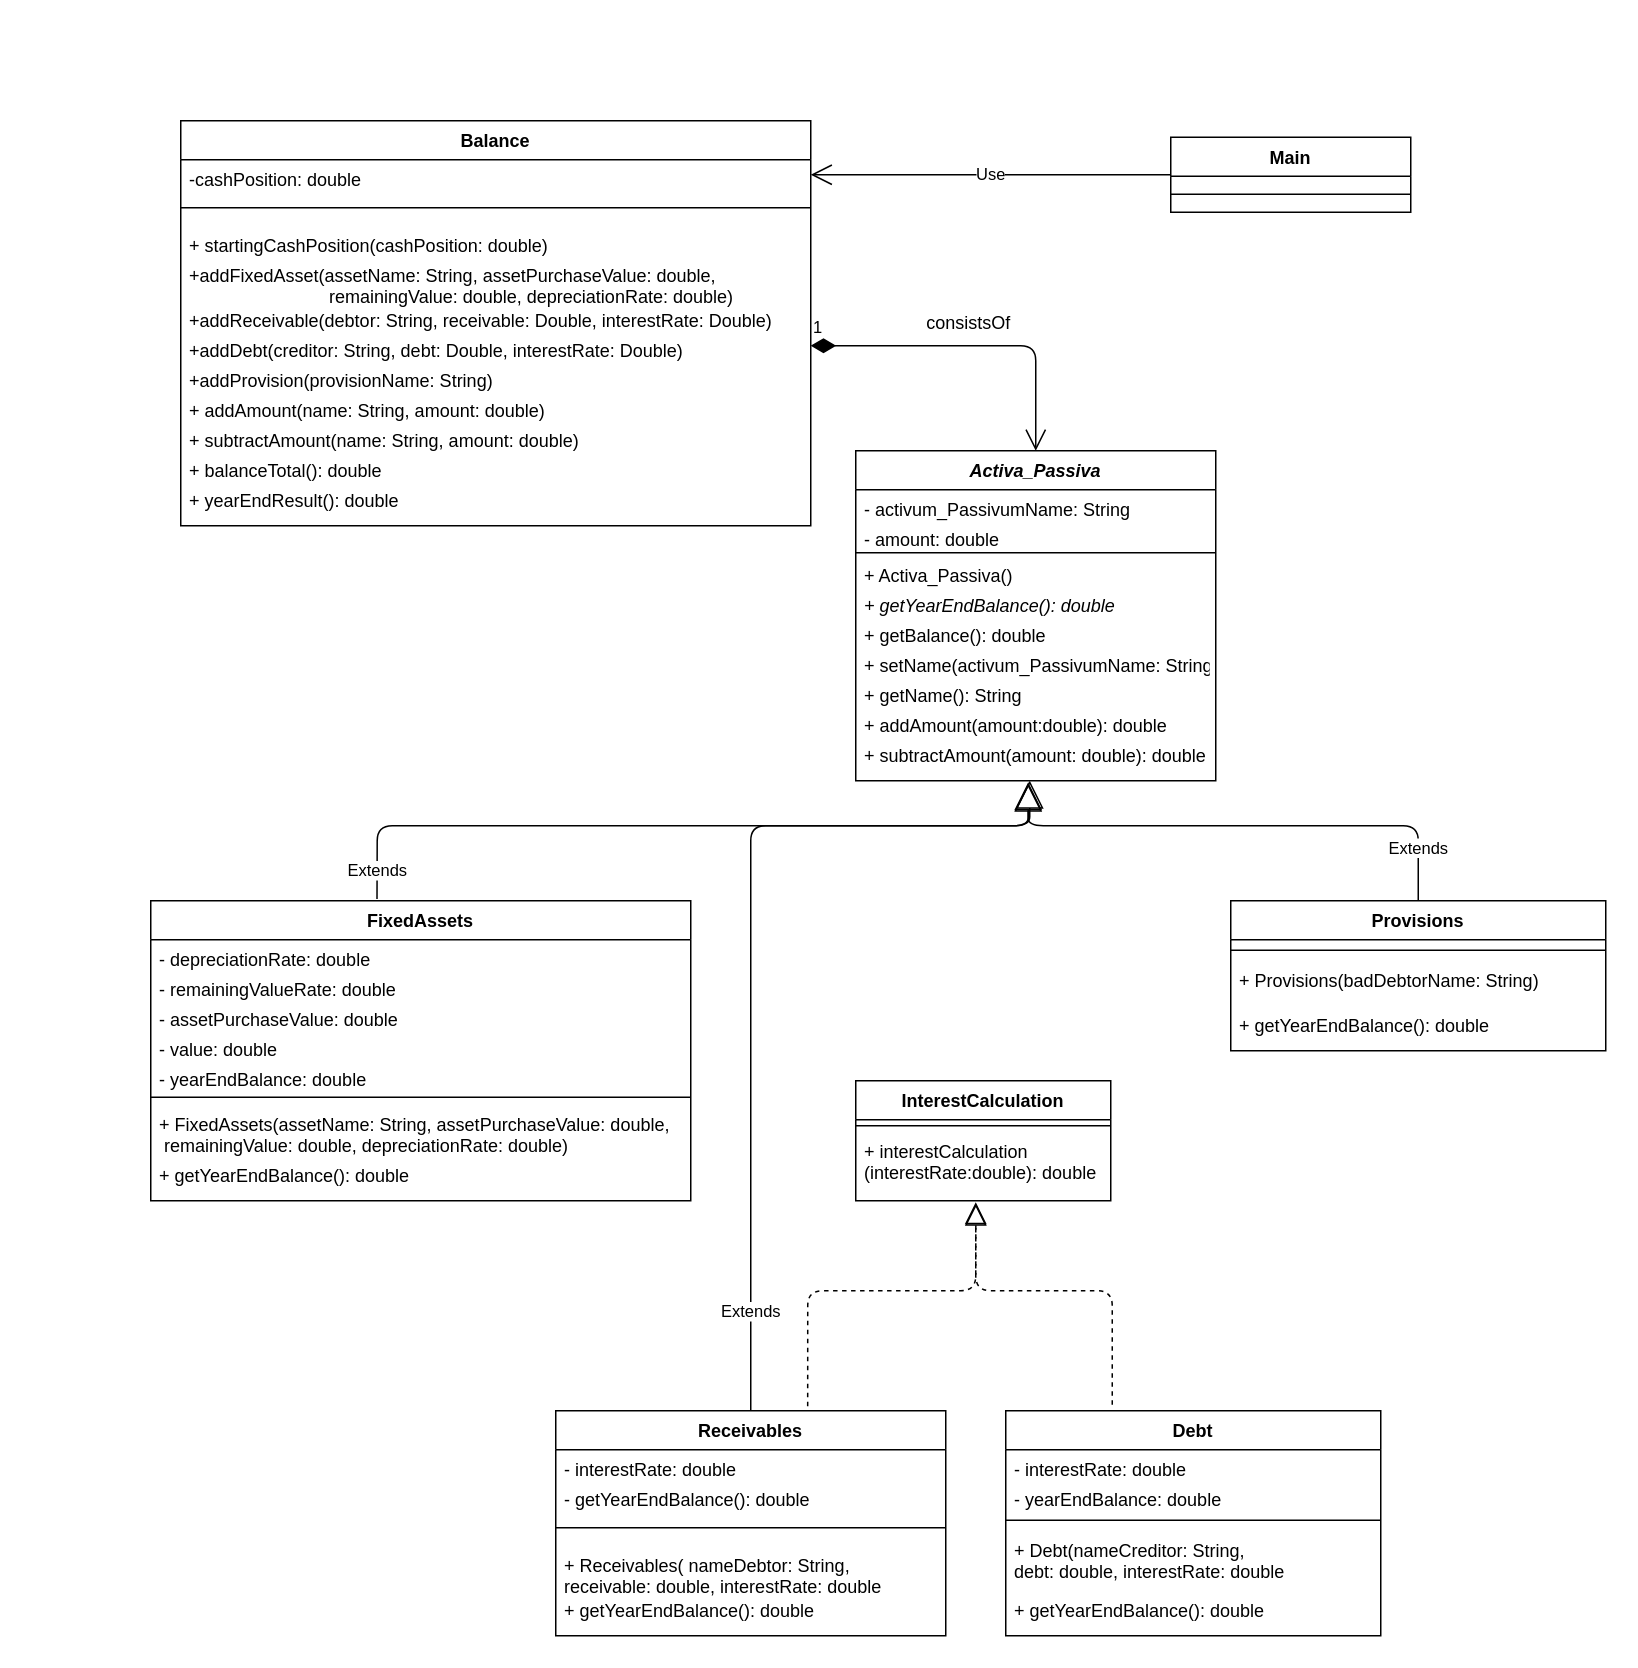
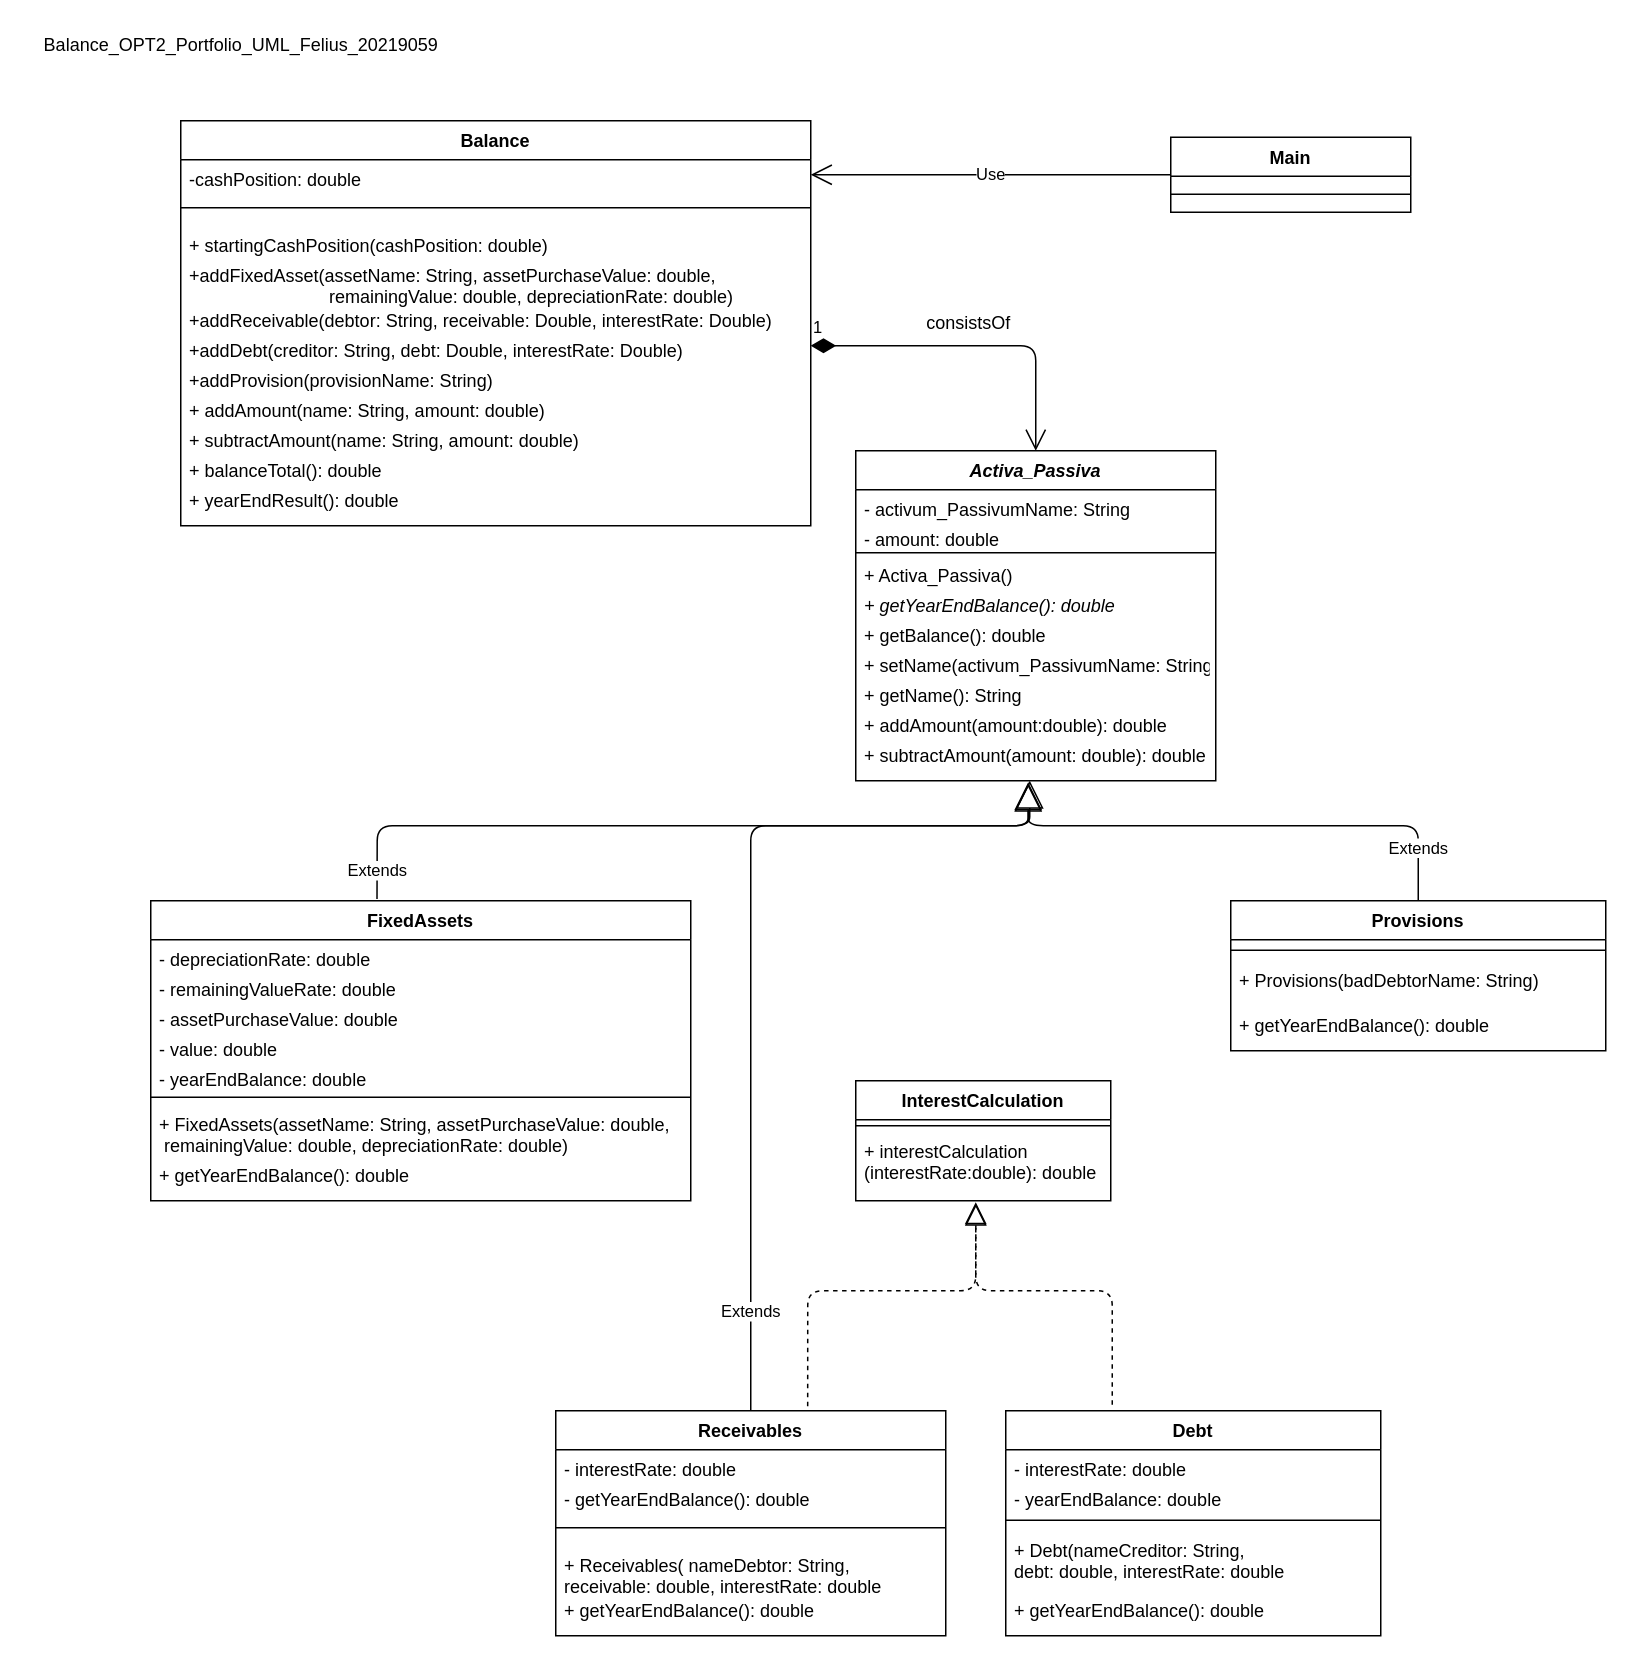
none -> (241, 46)
